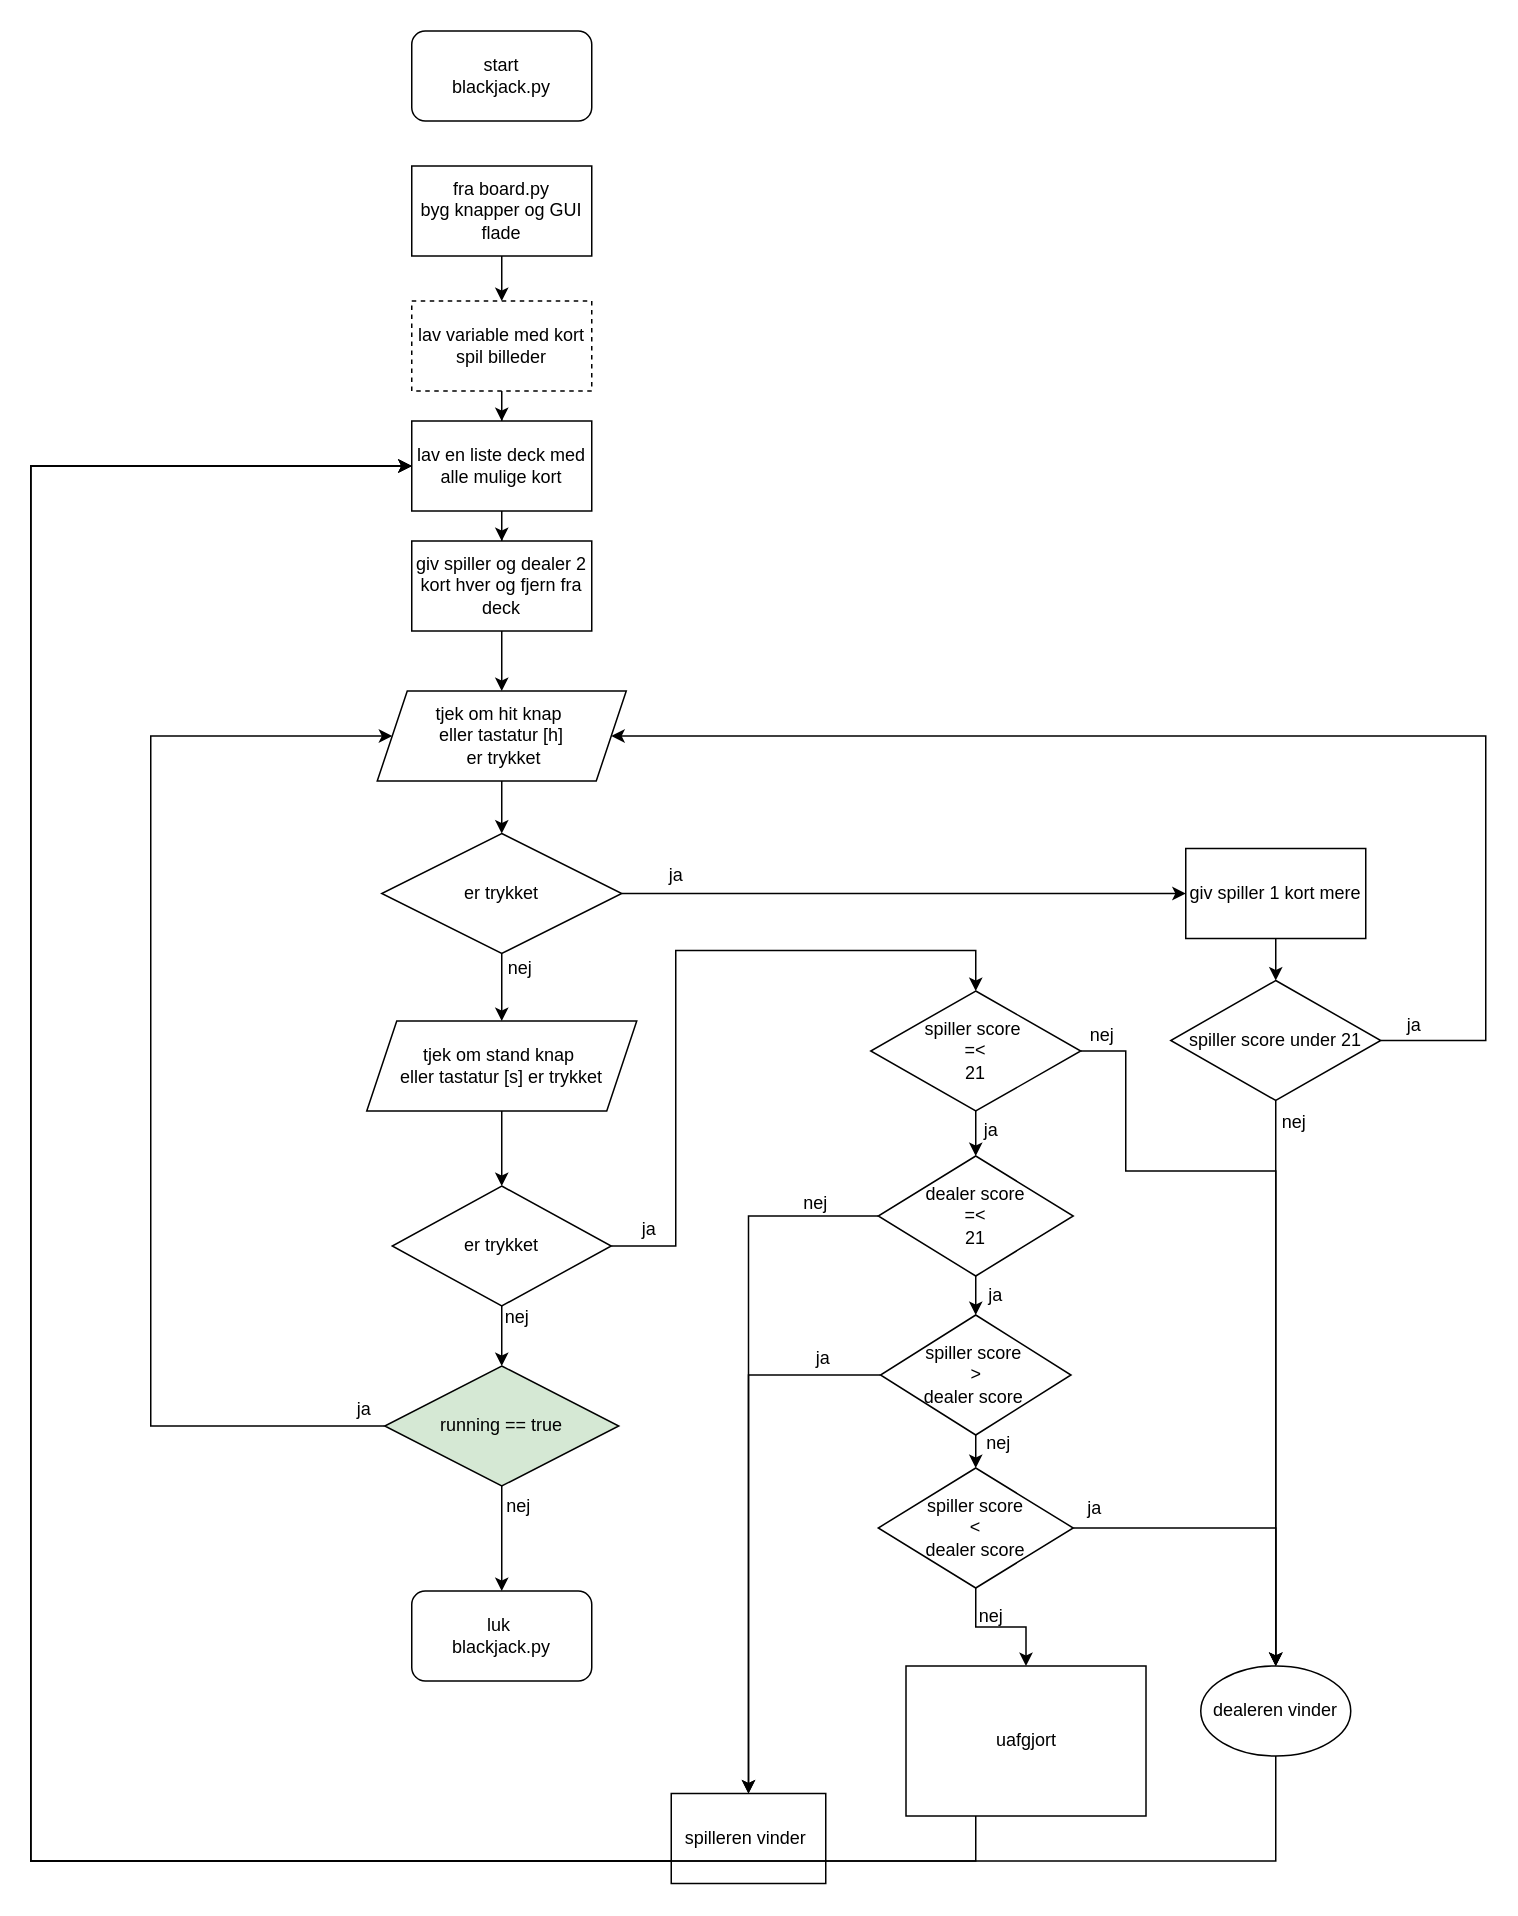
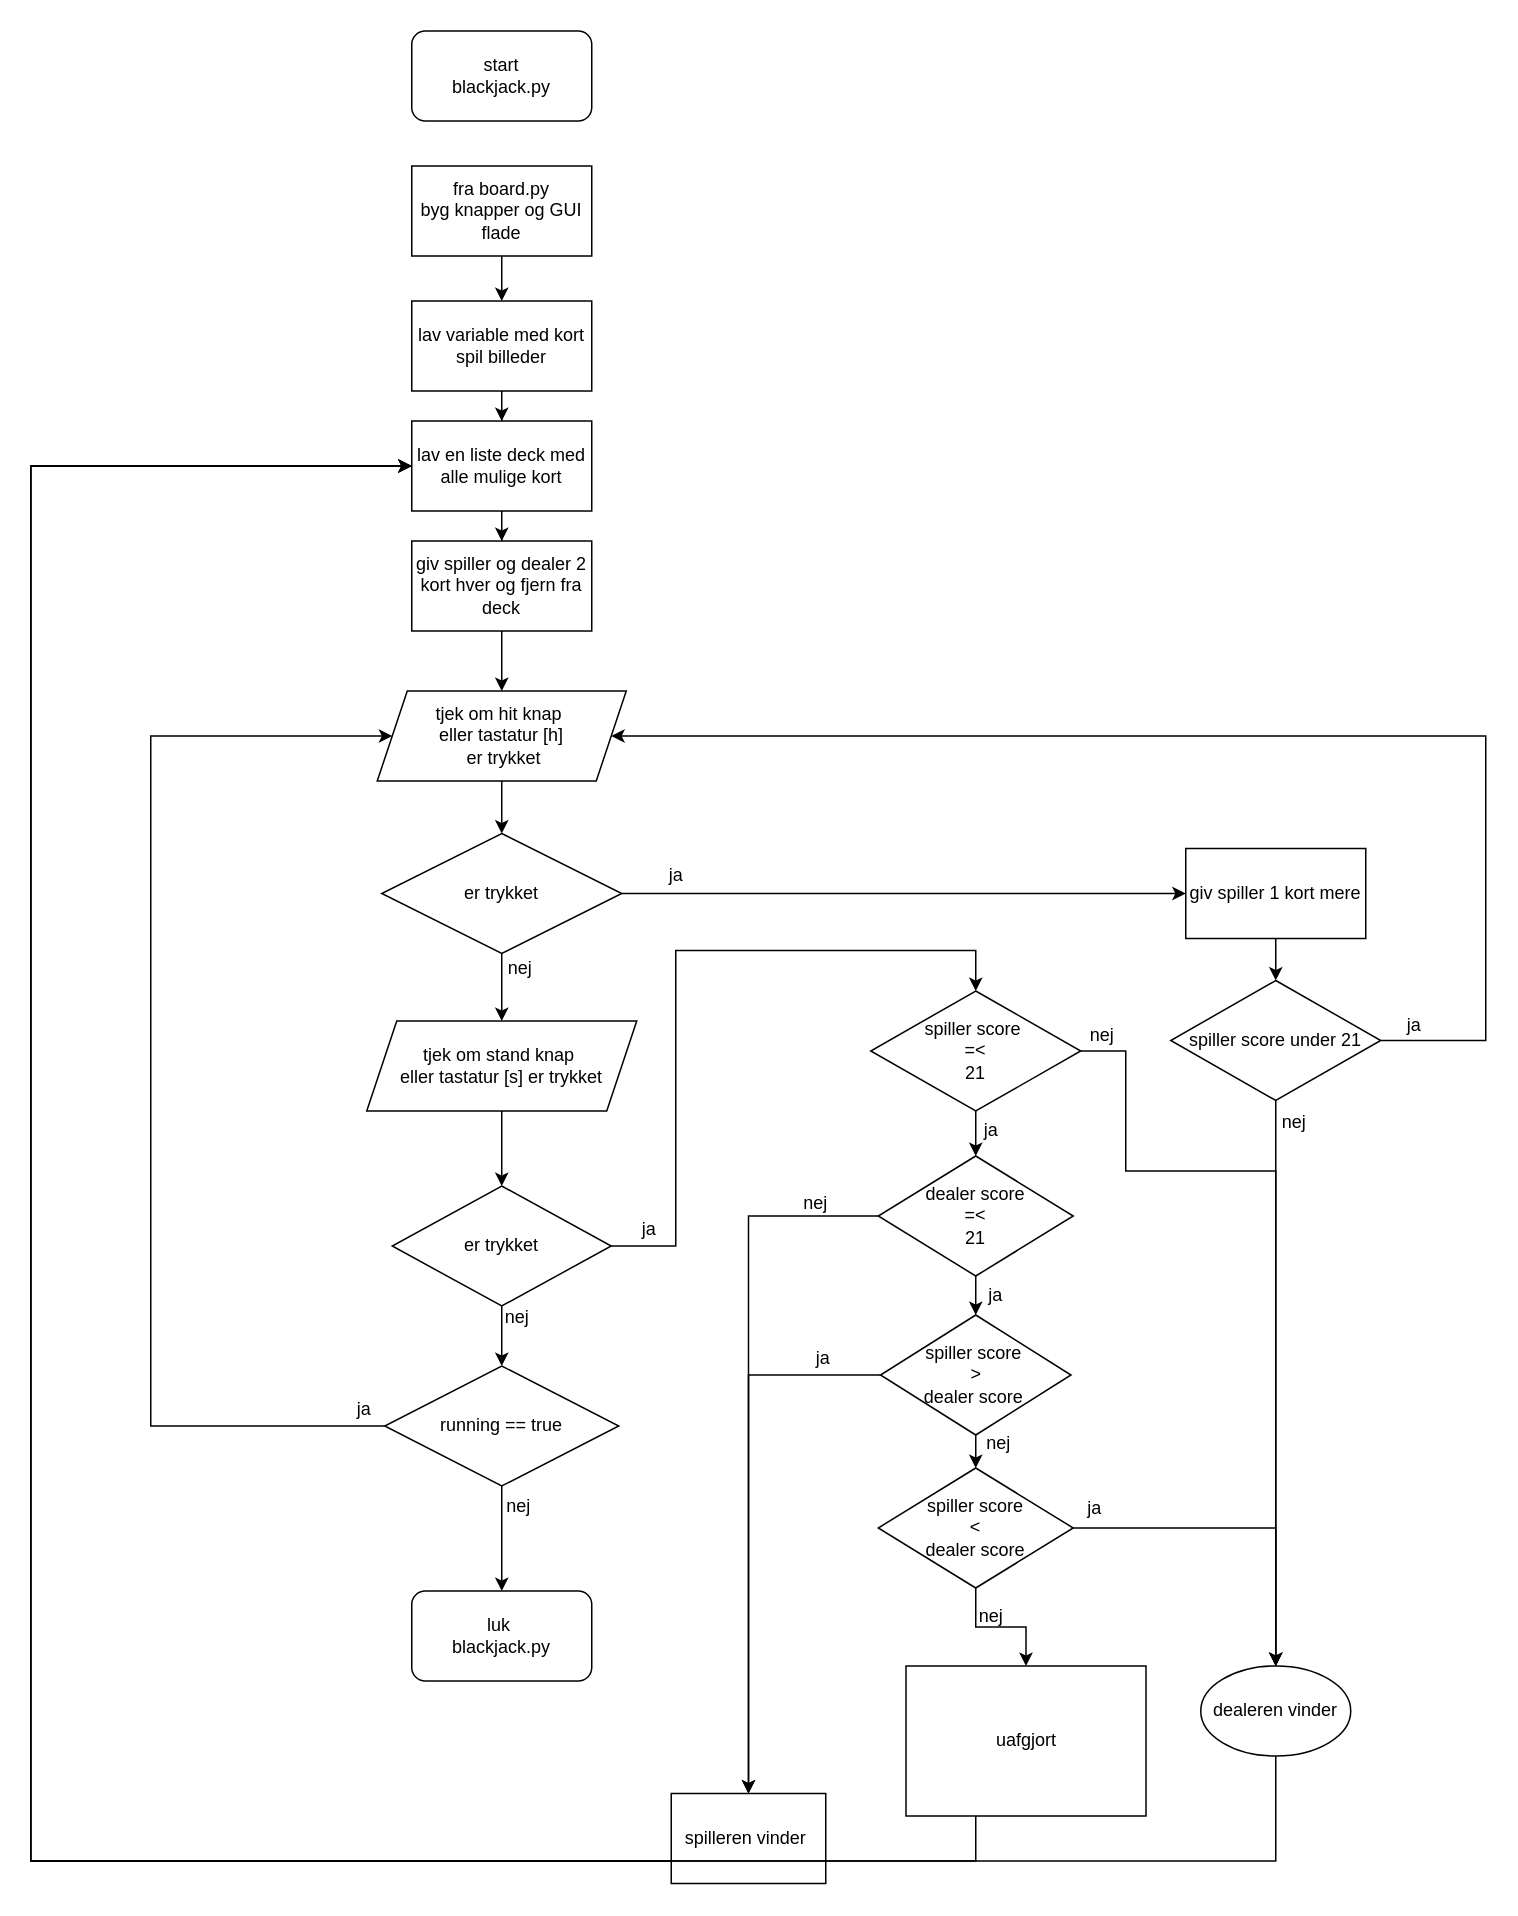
(502, 346) -> (502, 346)
(502, 1426) -> (502, 1426)
